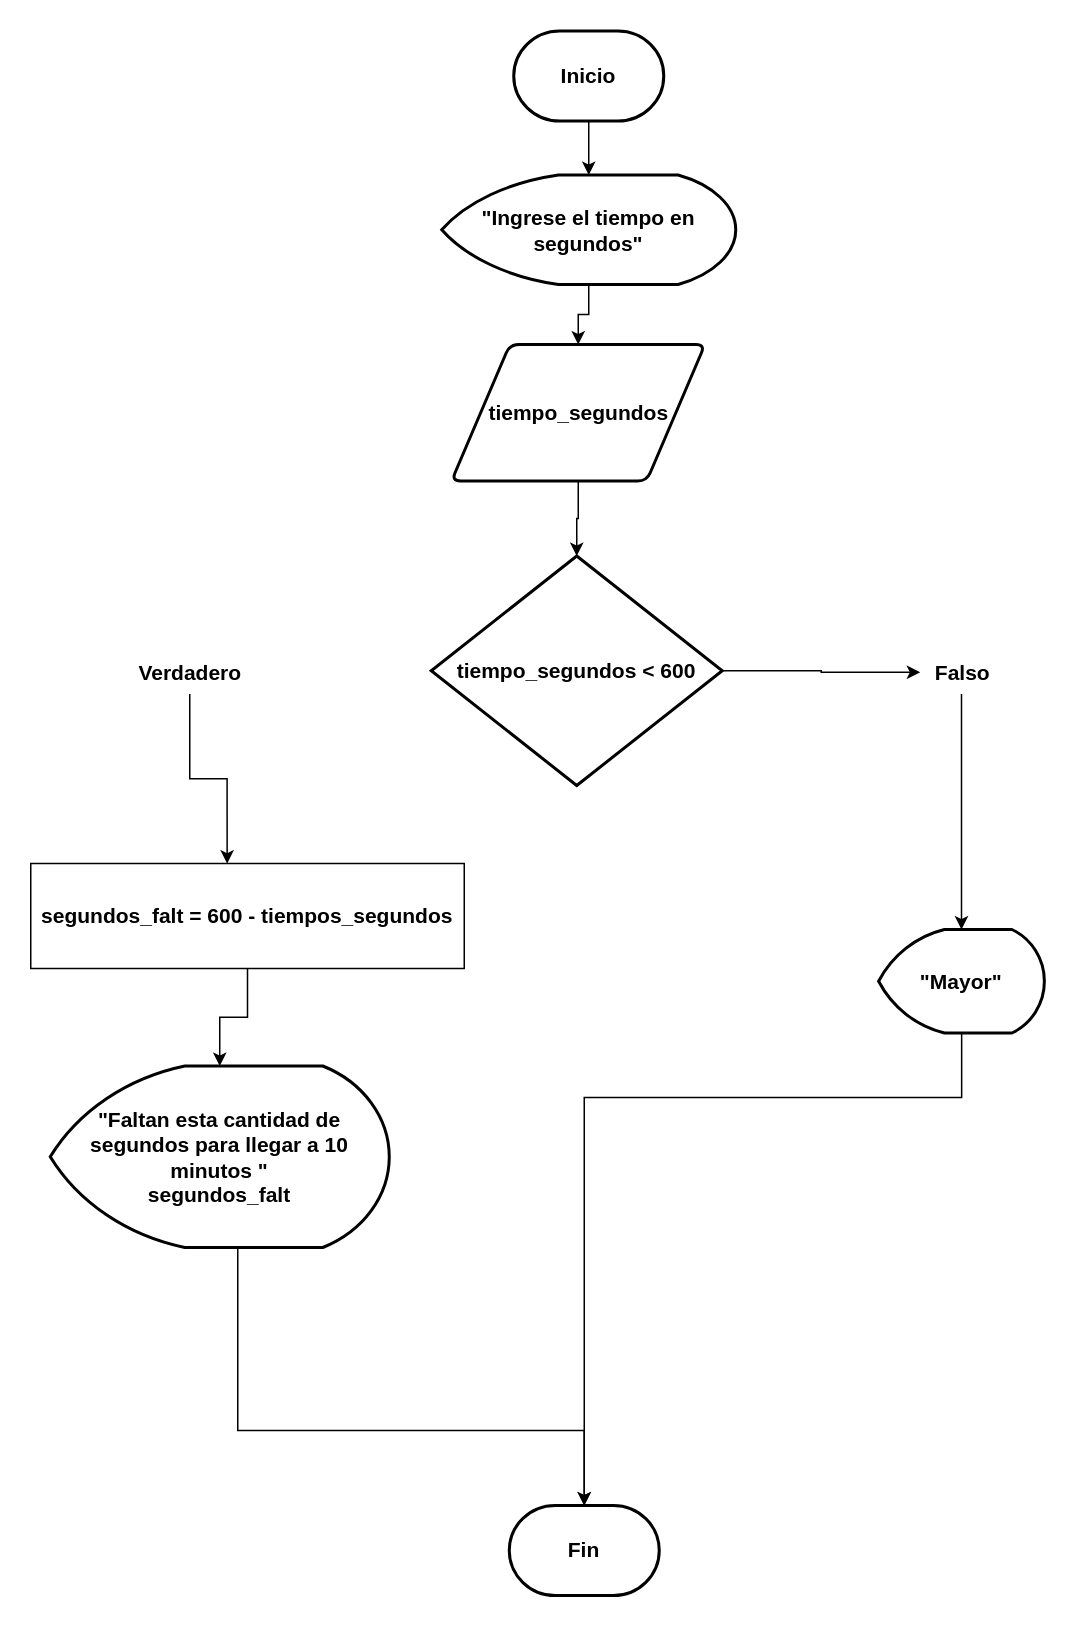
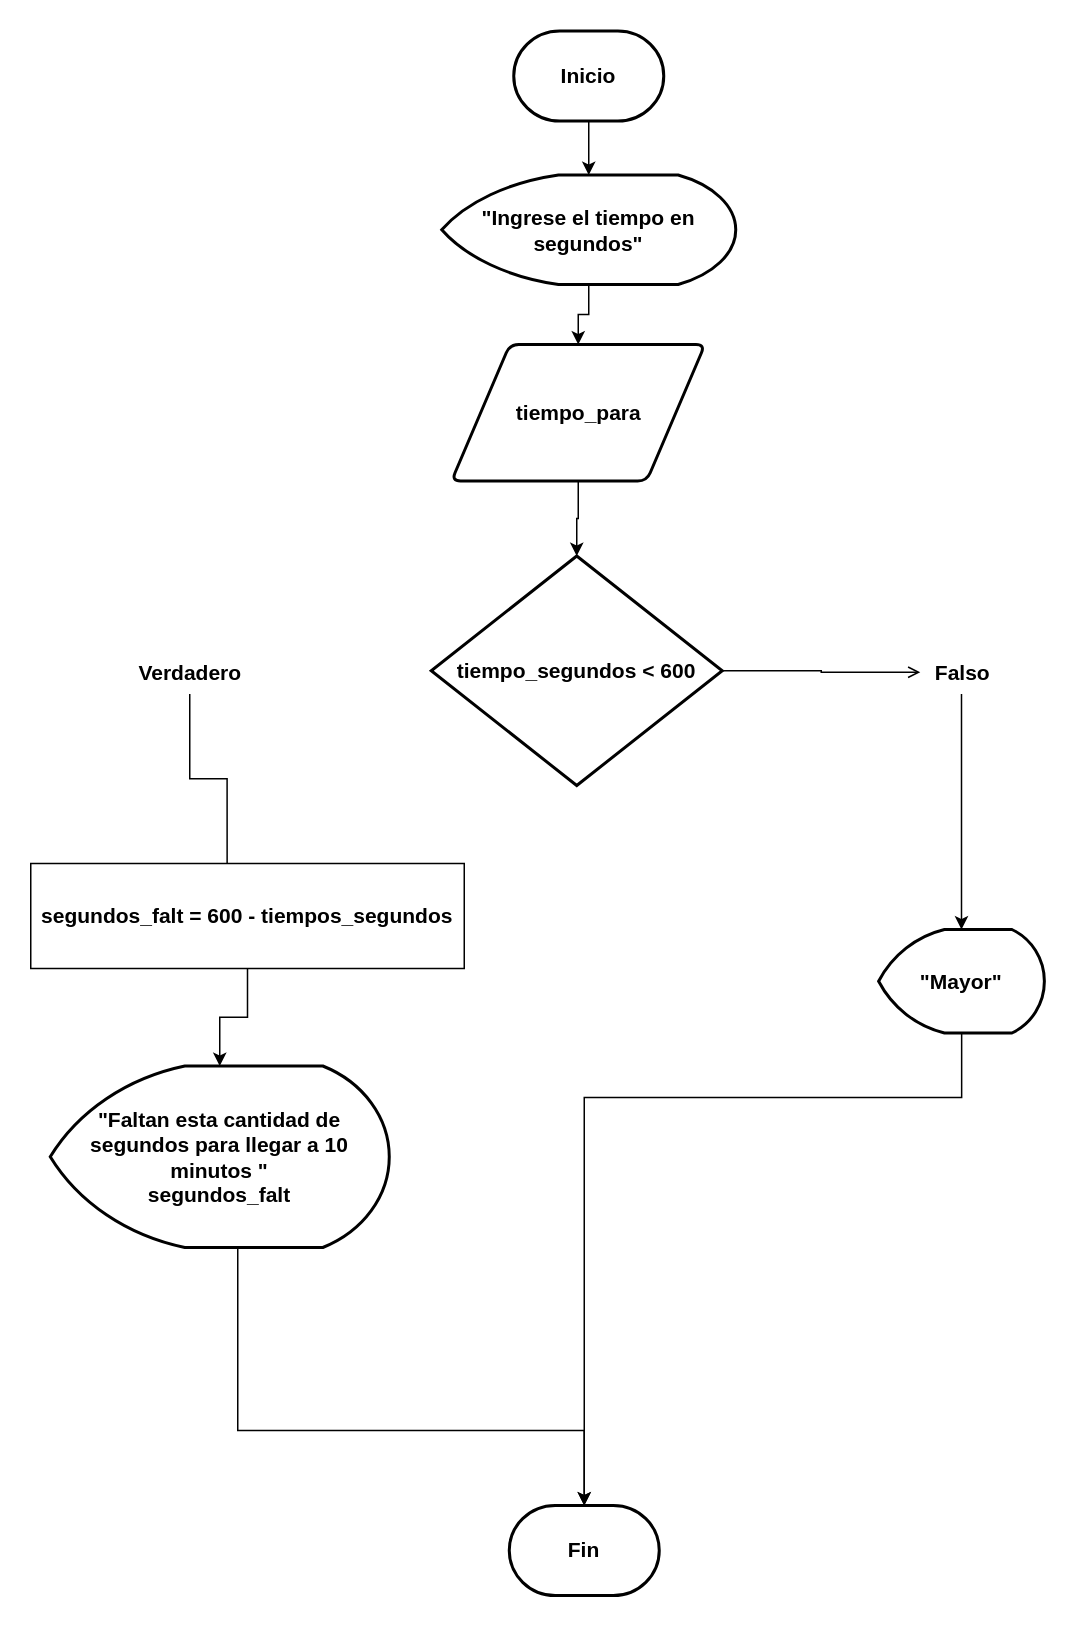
(579, 413) -> (579, 413)
(909, 672) -> (911, 672)
(227, 852) -> (227, 856)
